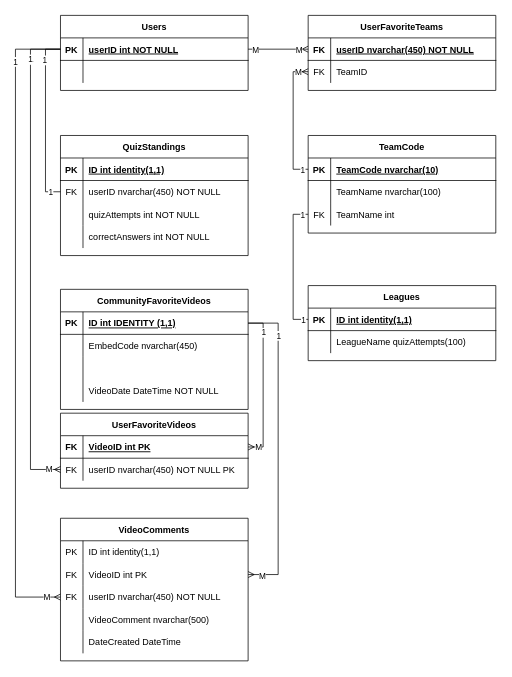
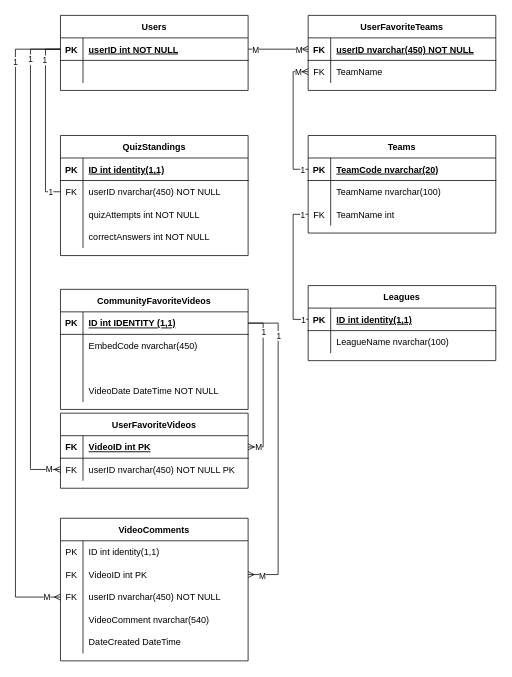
(351, 72) -> (356, 72)
(401, 147) -> (401, 147)
(388, 170) -> (388, 170)
(404, 342) -> (395, 342)
(152, 620) -> (152, 620)
